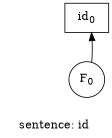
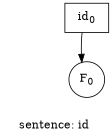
(92, 52) -> (81, 43)
